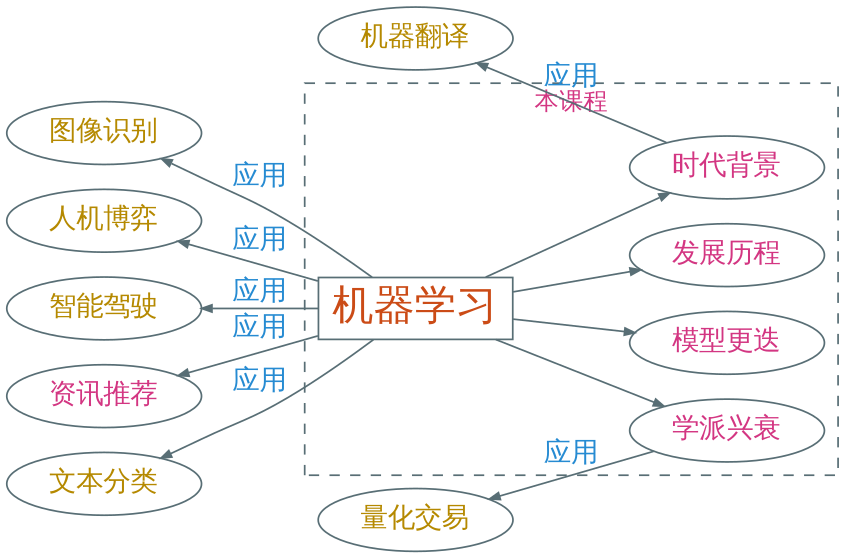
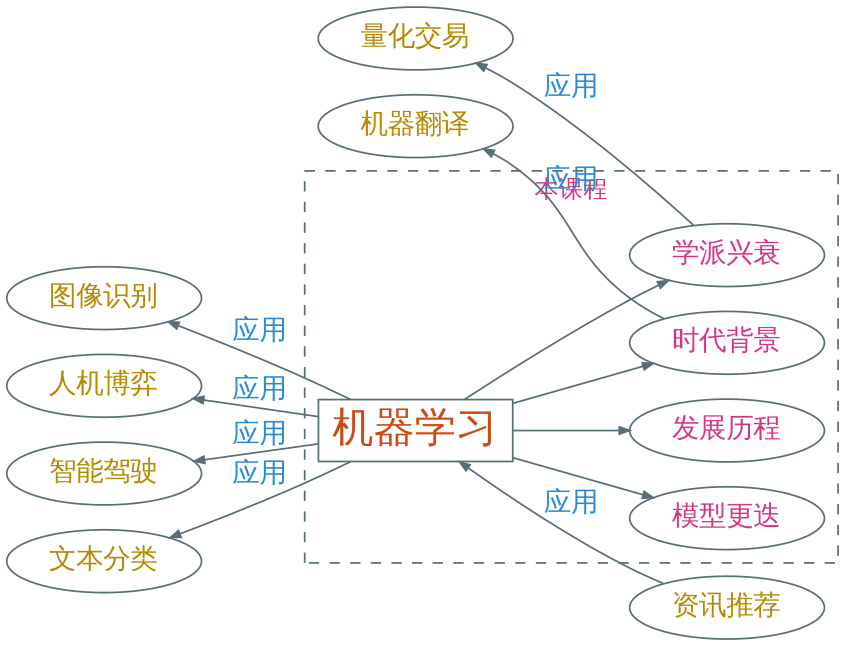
(253, 354) -> (563, 531)
(104, 396) -> (727, 608)
